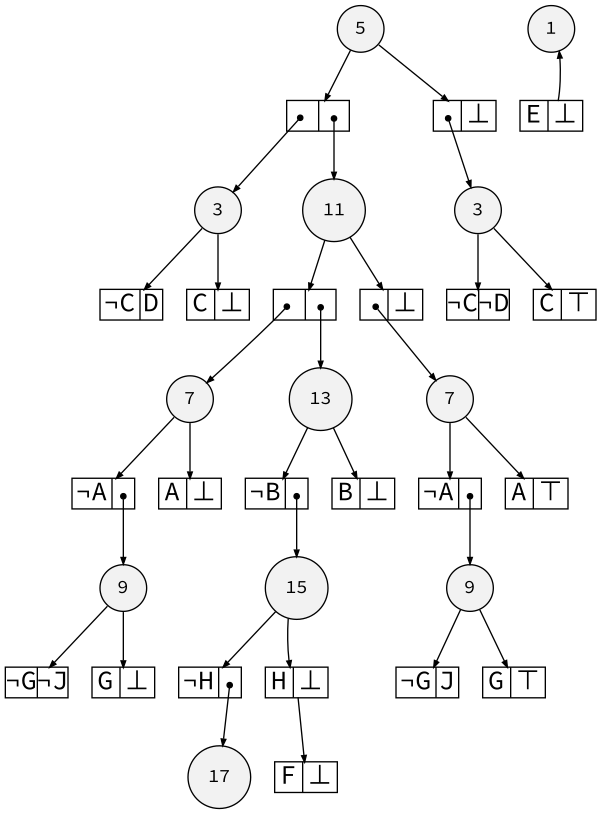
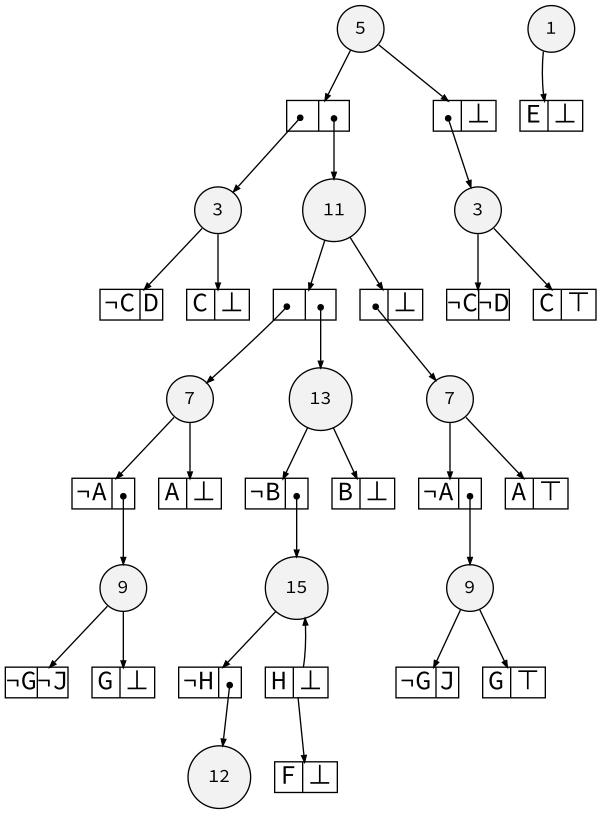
(560, 80) -> (542, 73)
(288, 639) -> (305, 646)
(219, 777) -> (219, 777)
